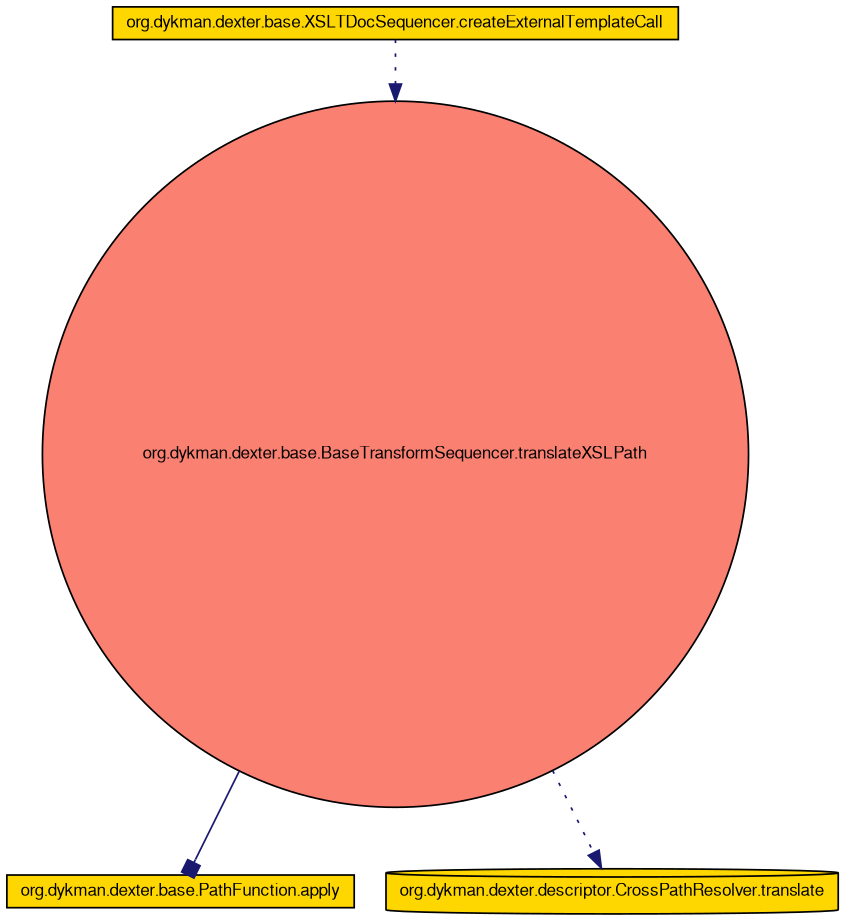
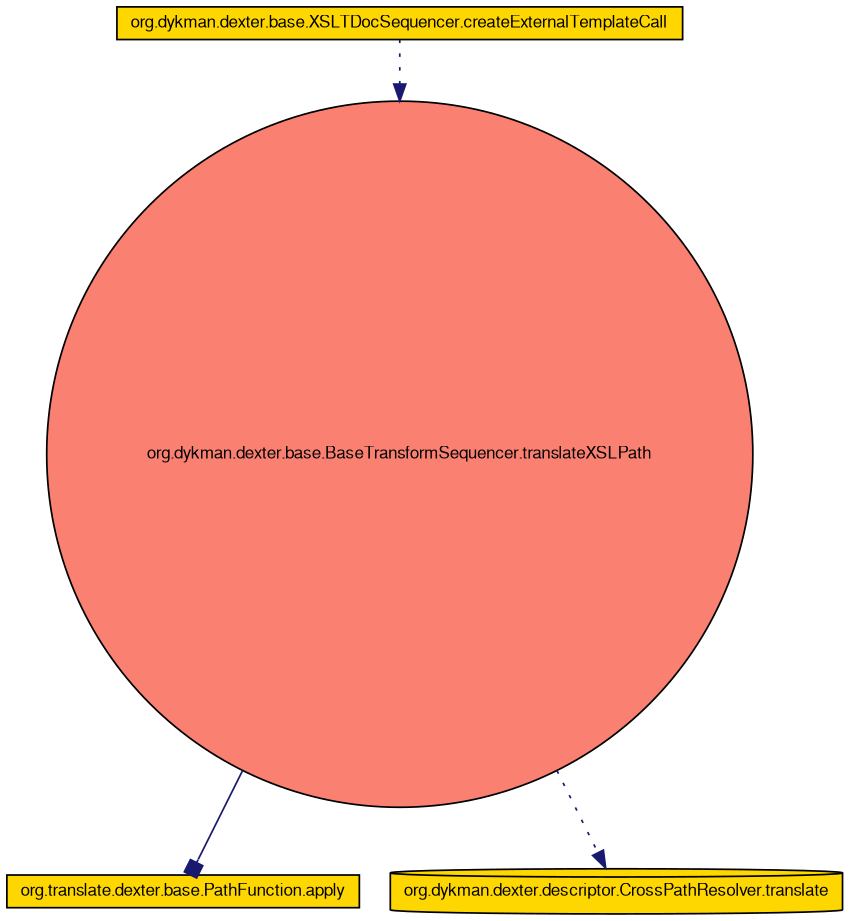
(181, 891) -> (183, 891)
